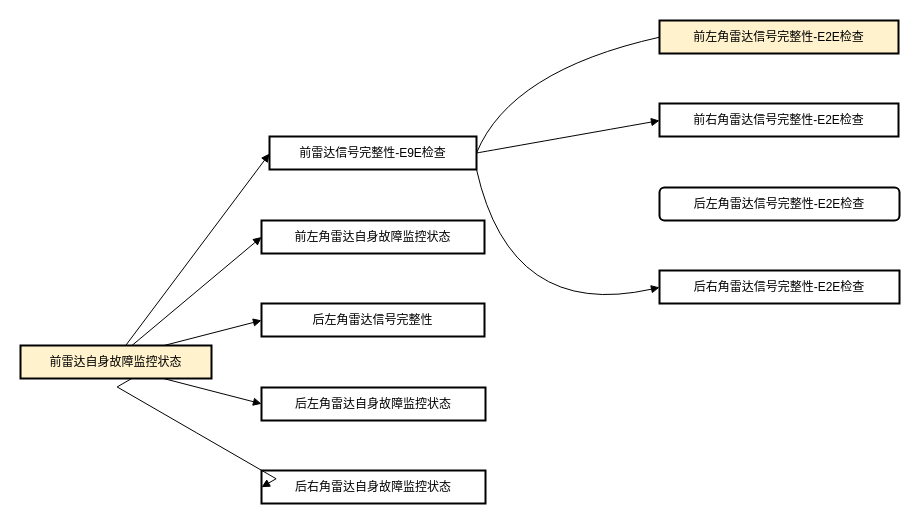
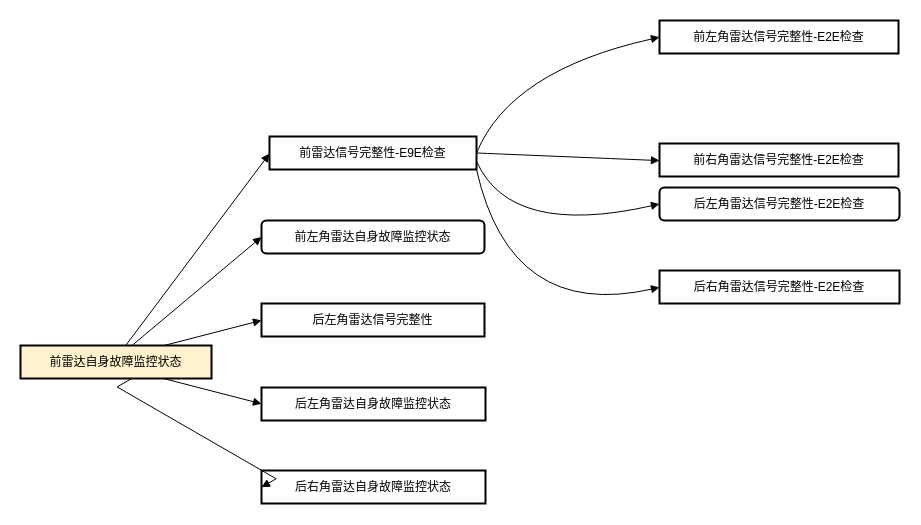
(779, 37) -> (779, 37)
(654, 39) -> (650, 39)
(779, 120) -> (779, 160)
none -> (555, 214)
(373, 237) -> (373, 237)
